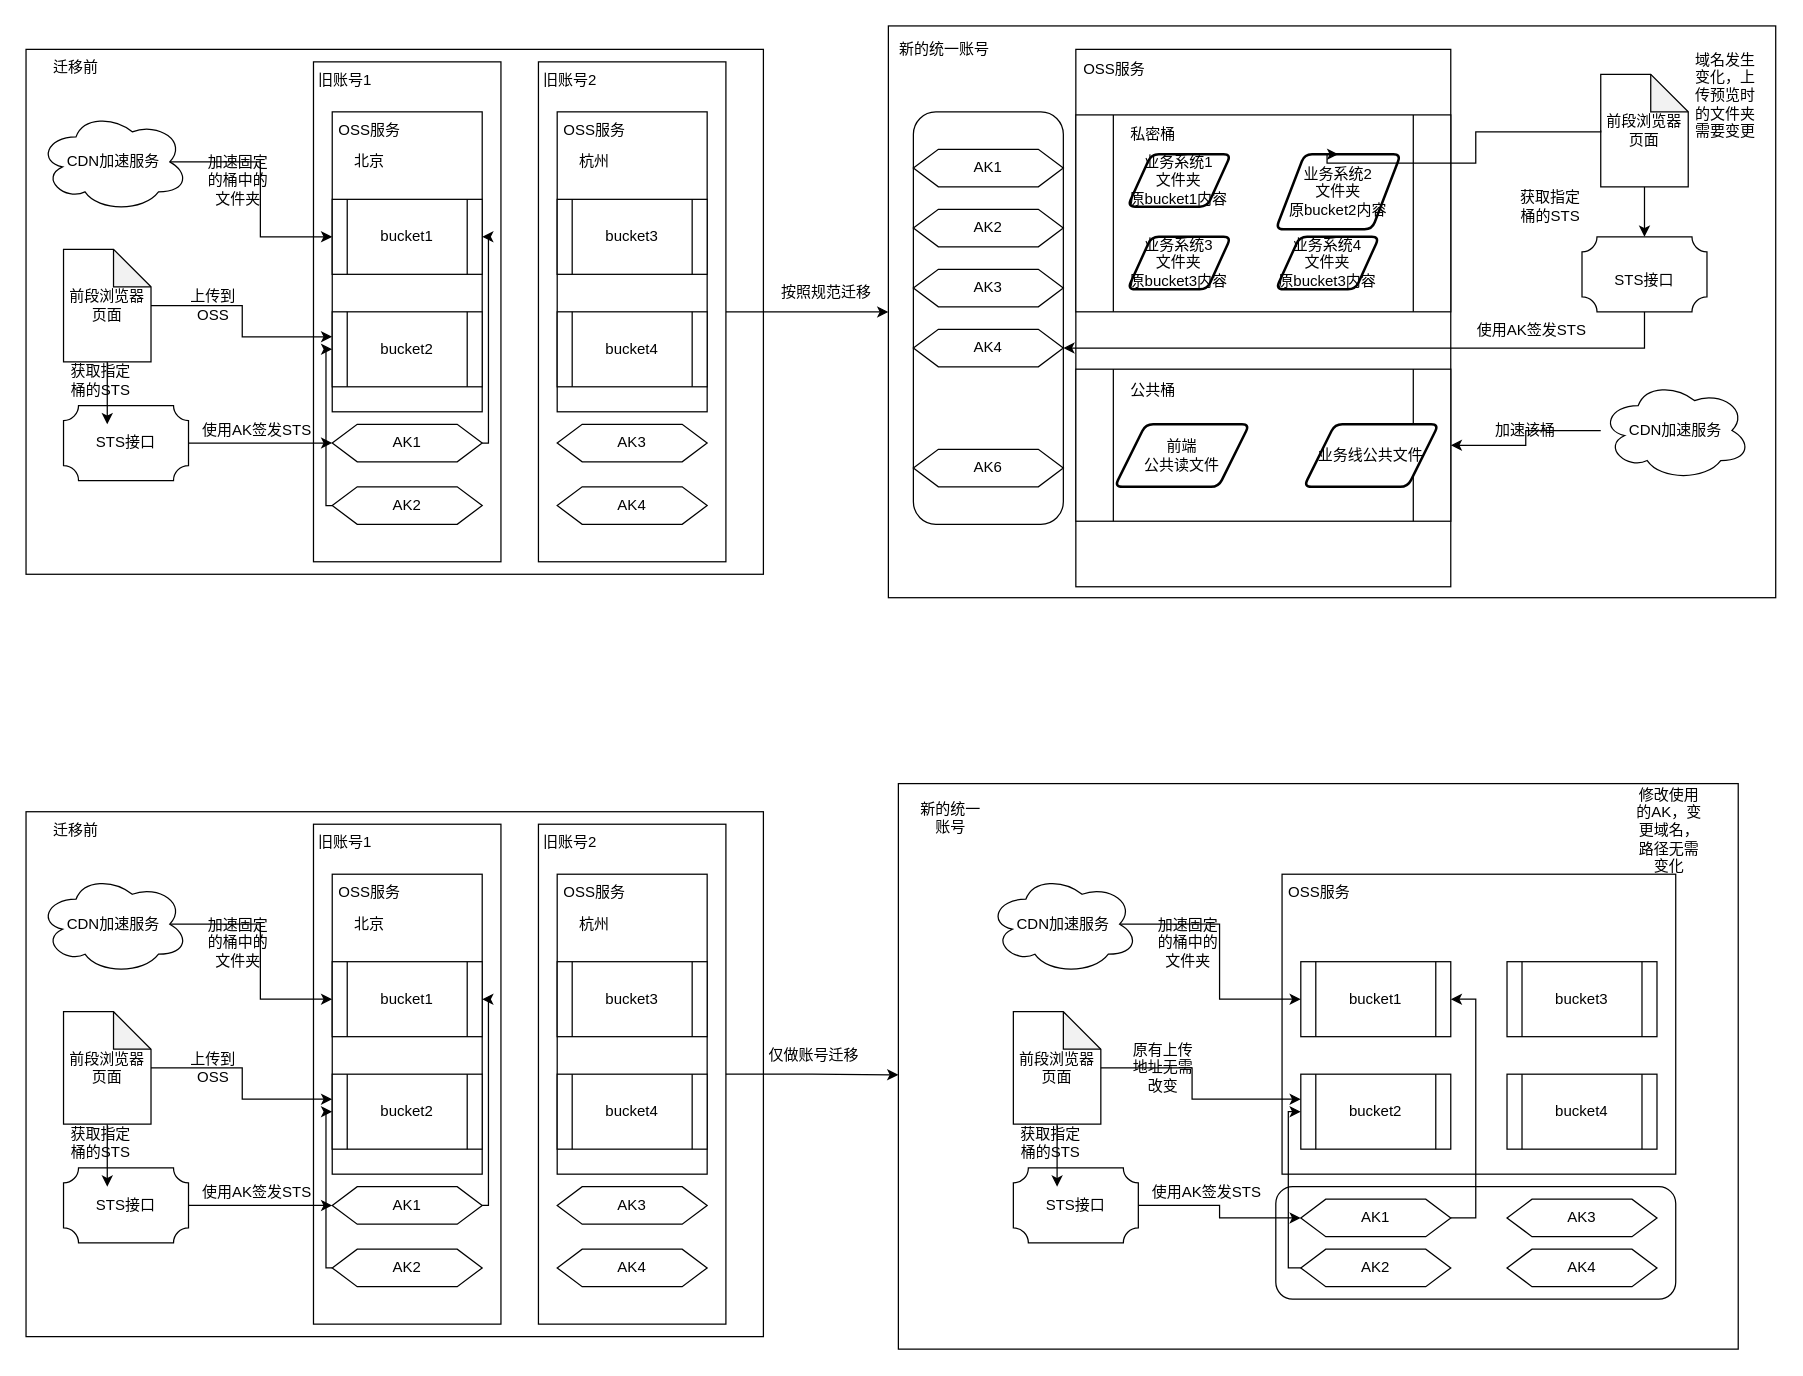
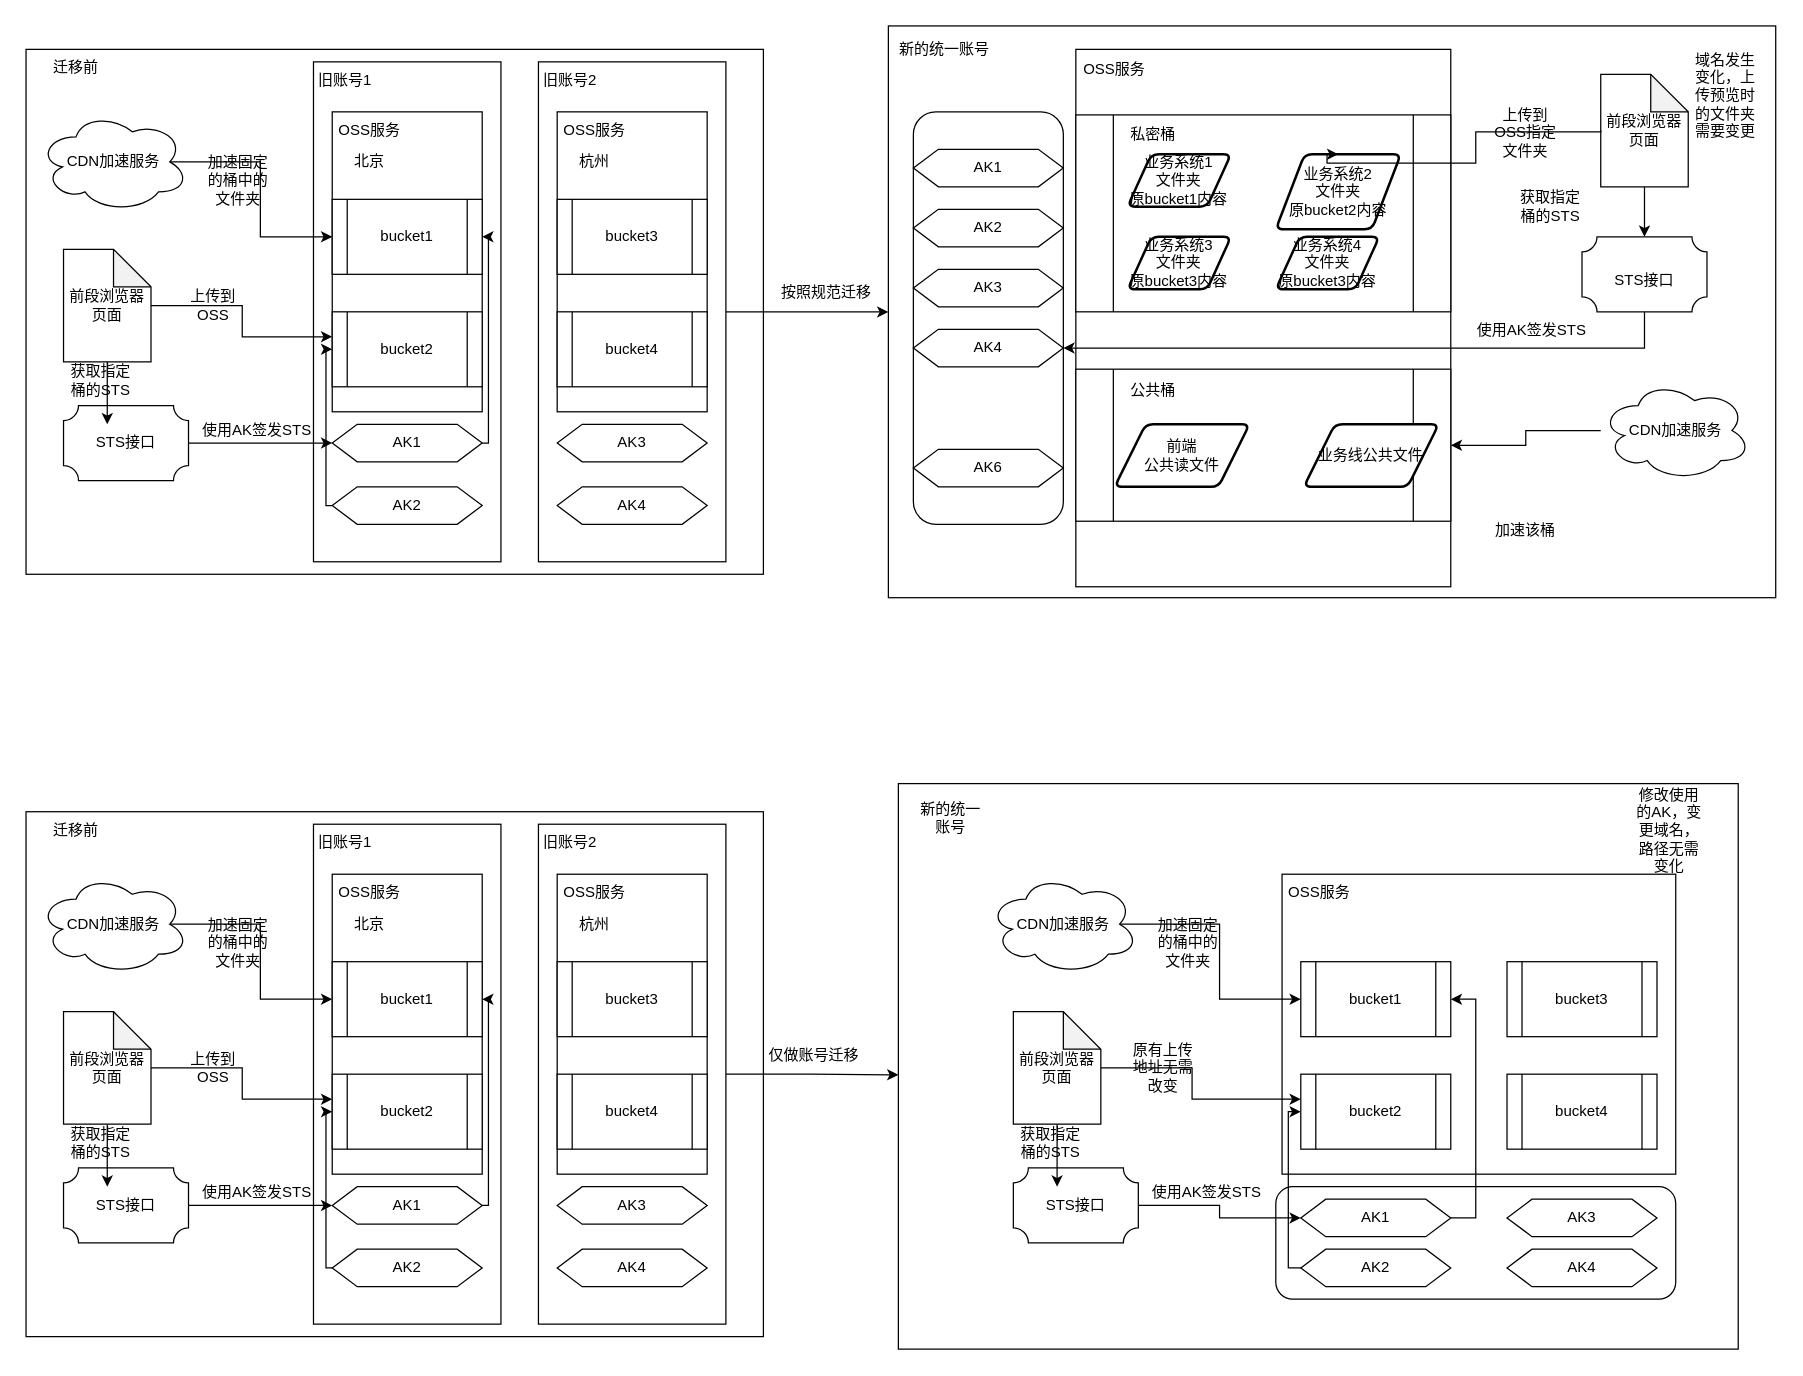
none -> (1526, 134)
(1526, 431) -> (1526, 531)
